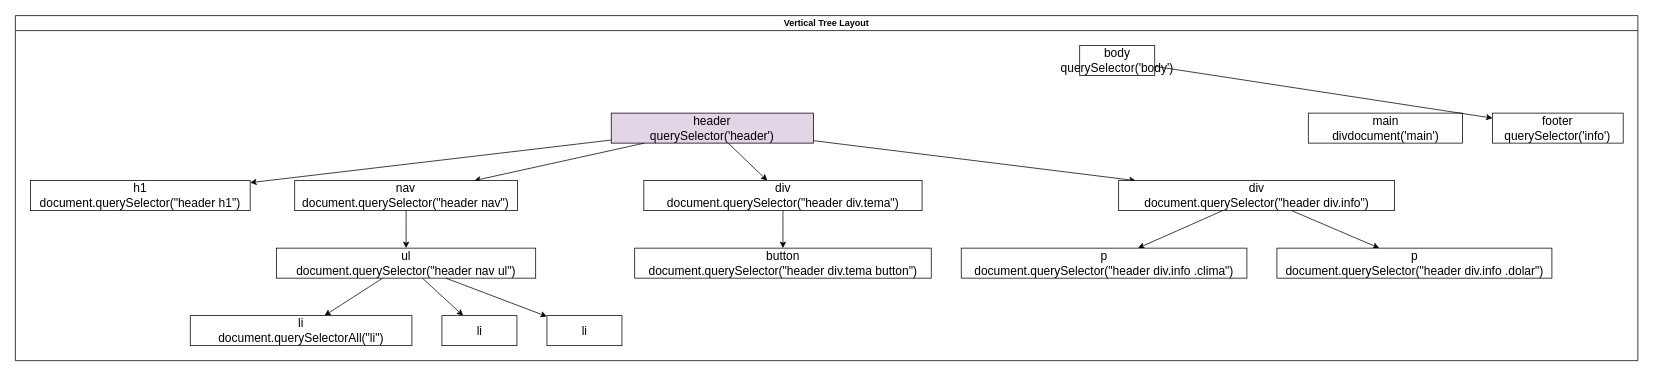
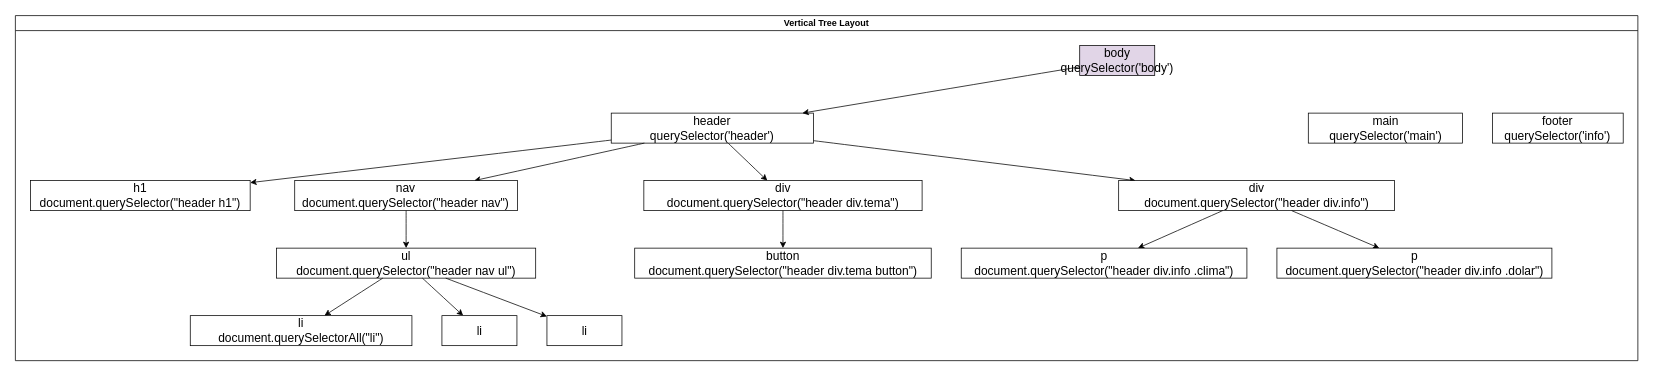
(1117, 60) -> (1117, 60)
(1322, 92) -> (942, 90)
(712, 128) -> (712, 128)
(1386, 128) -> (1386, 128)
